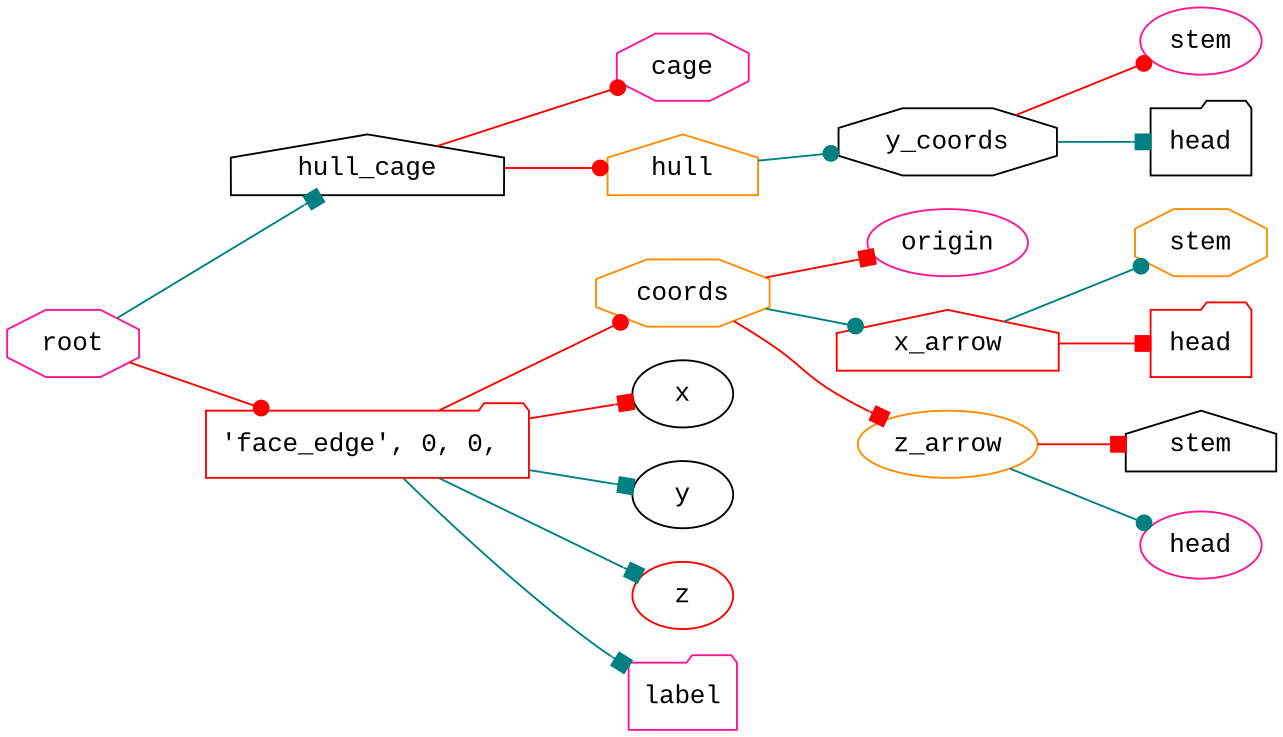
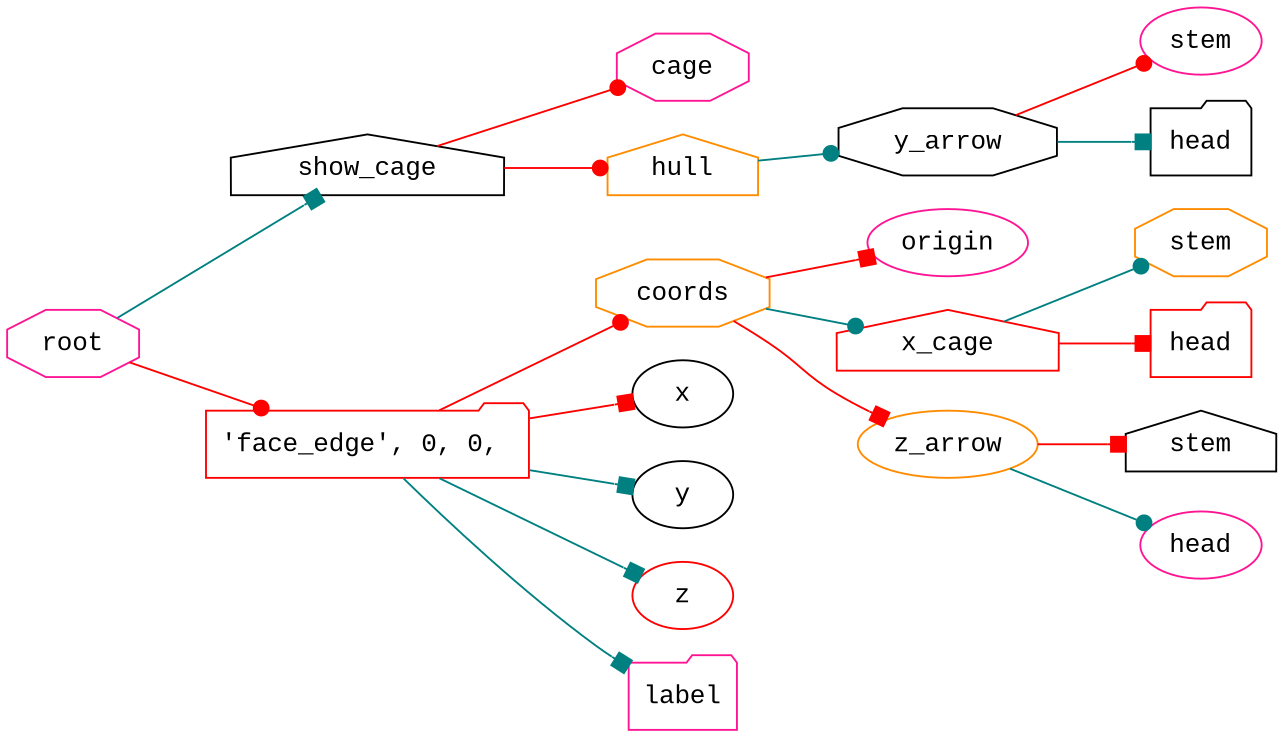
(948, 142) -> (948, 142)
(367, 168) -> (367, 168)
(948, 343) -> (948, 343)
